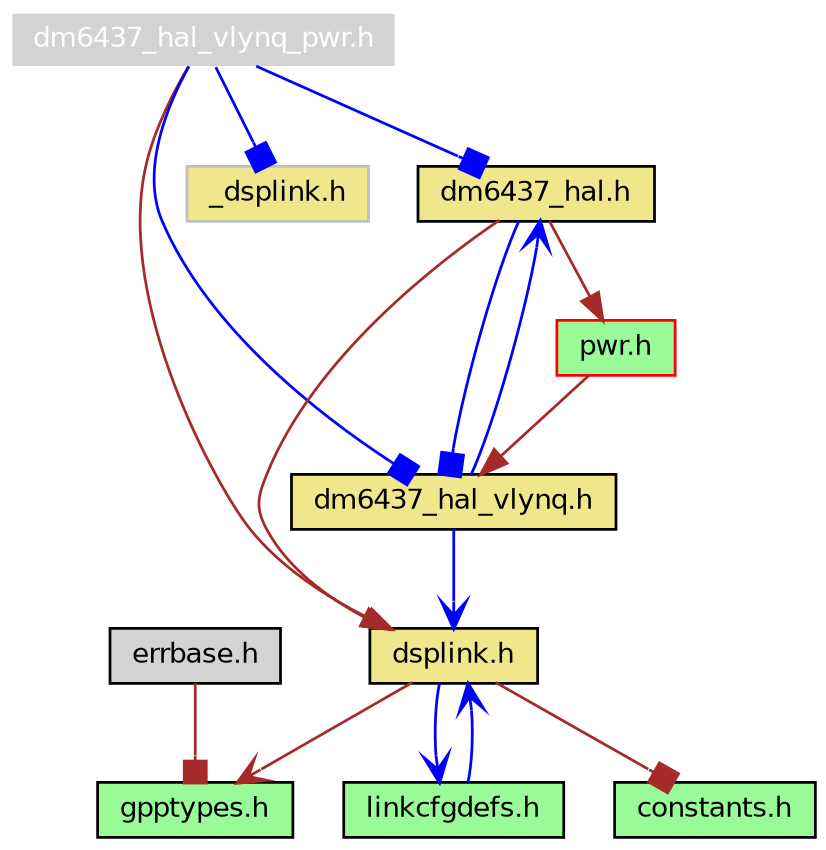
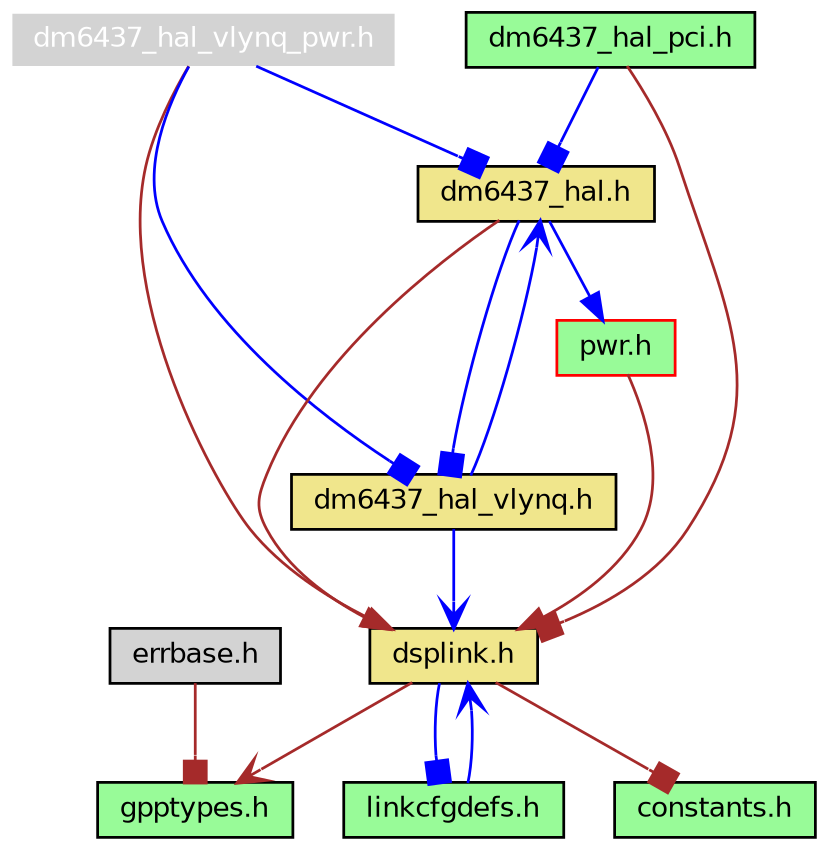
none -> (610, 40)
(278, 194) -> none
(570, 259) -> (570, 259)
(545, 415) -> (646, 516)
(435, 719) -> (435, 719)
